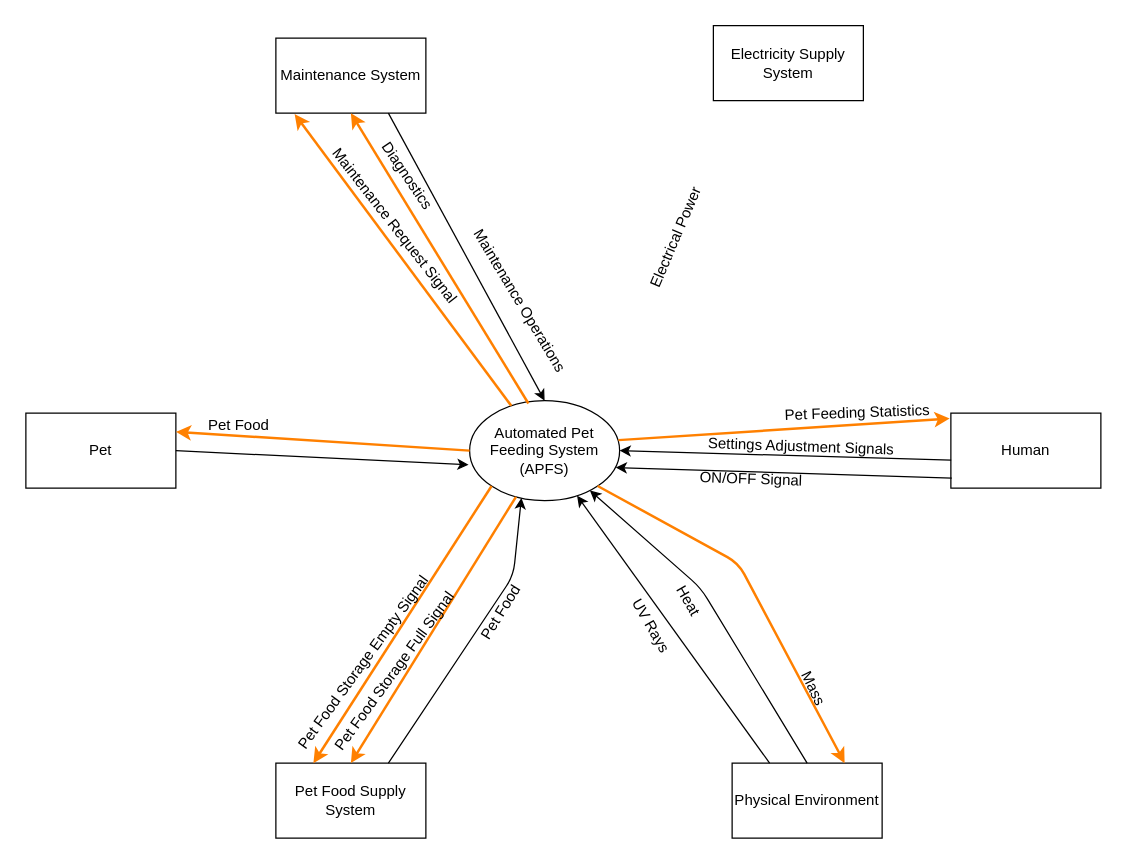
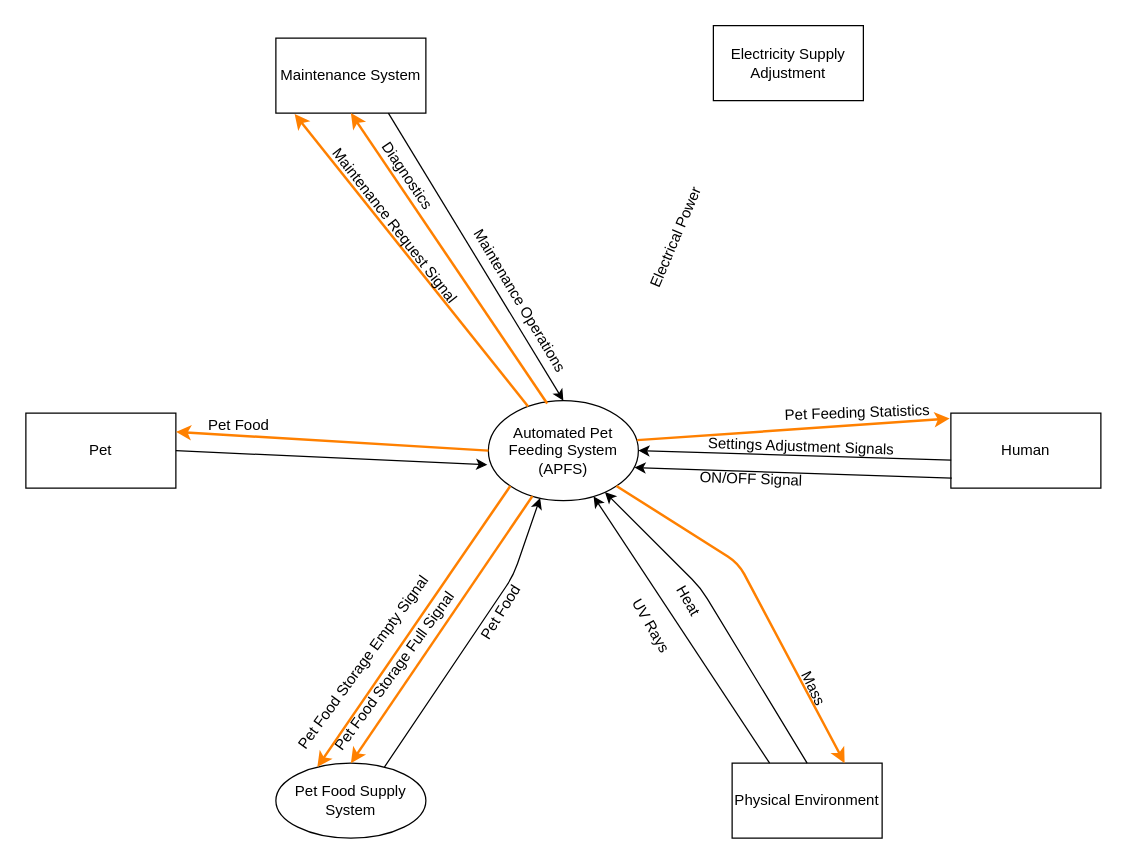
(788, 63) -> (788, 63)
(544, 451) -> (563, 451)
(351, 801) -> (351, 801)
